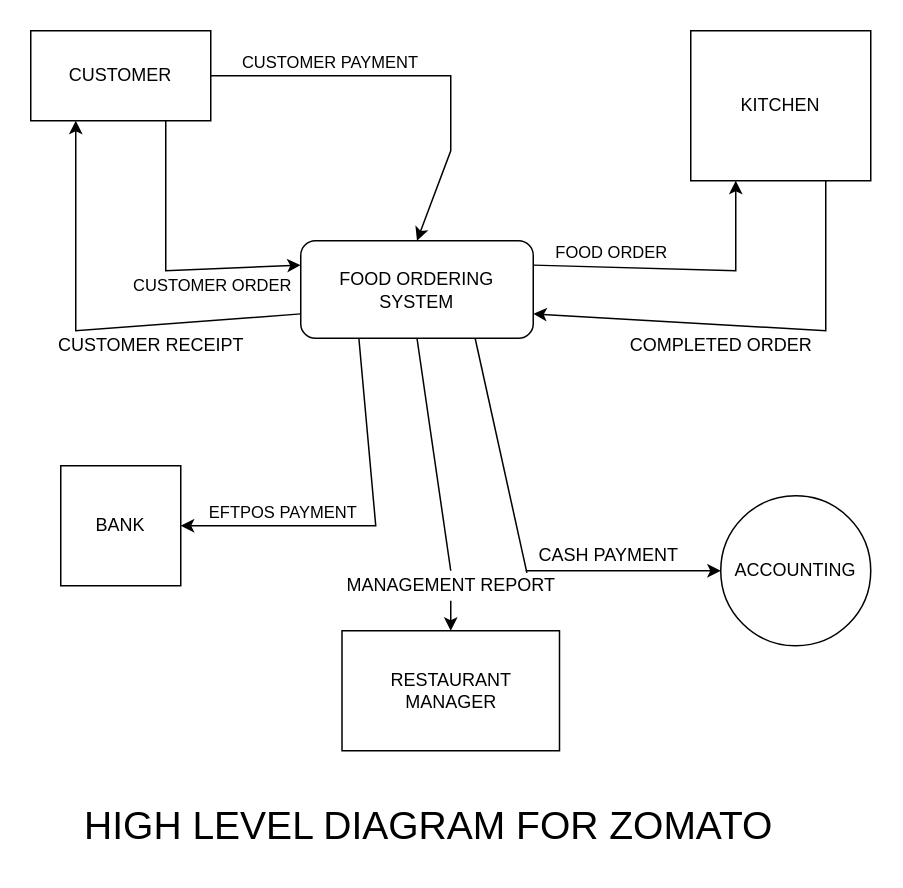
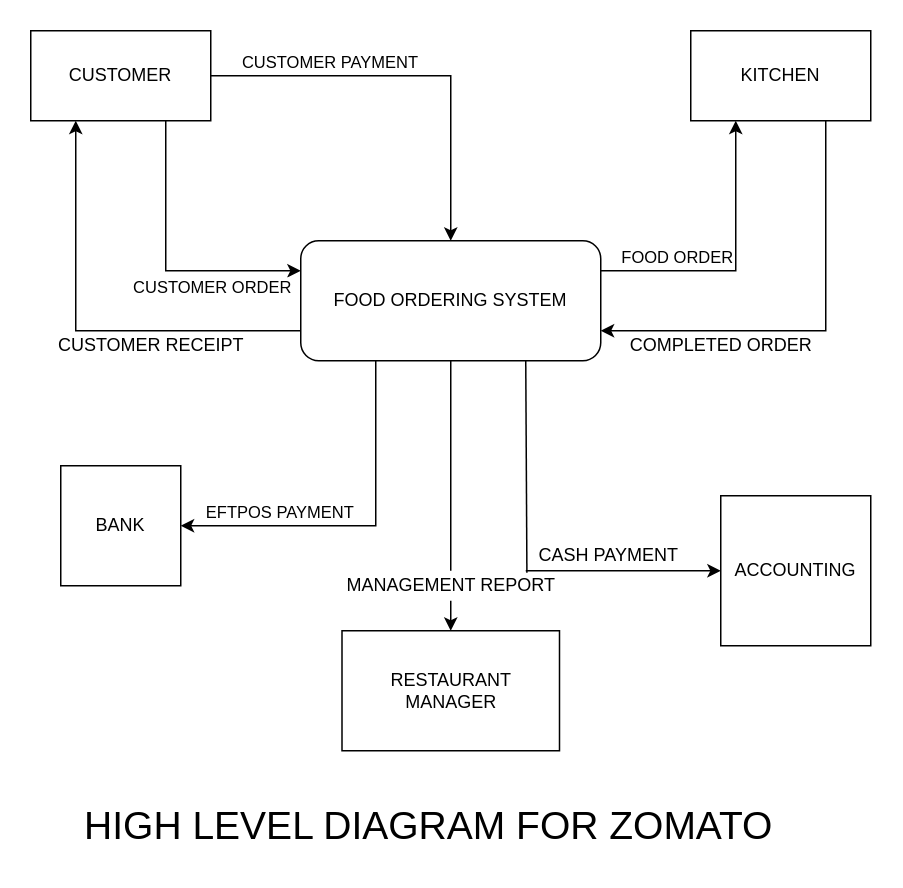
(781, 106) -> (781, 76)
(417, 290) -> (451, 301)
(796, 571) -> (796, 571)
